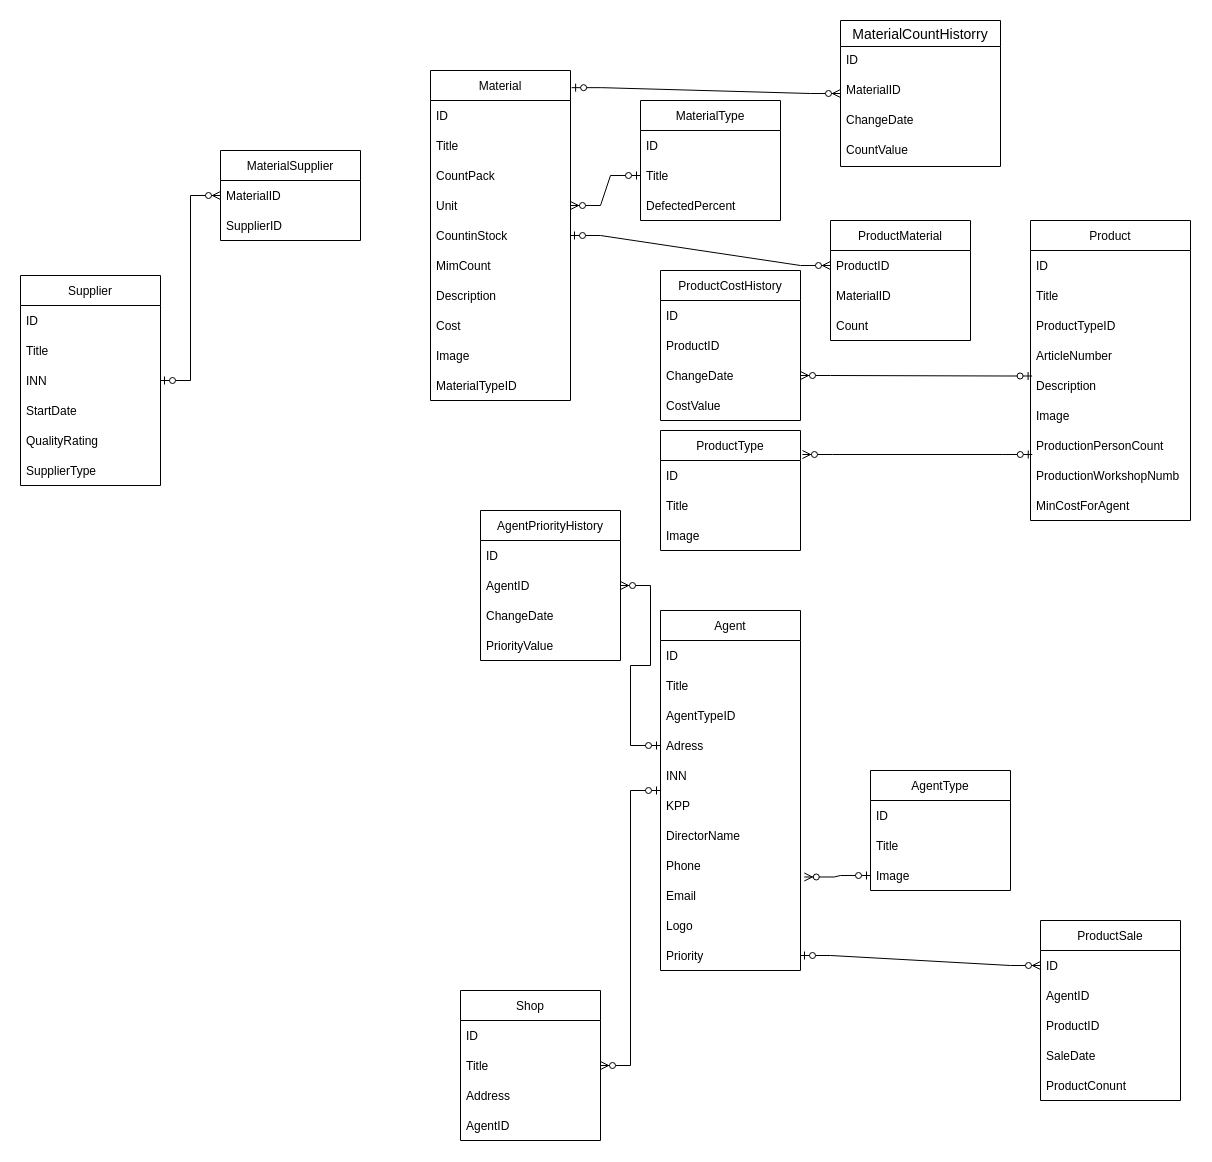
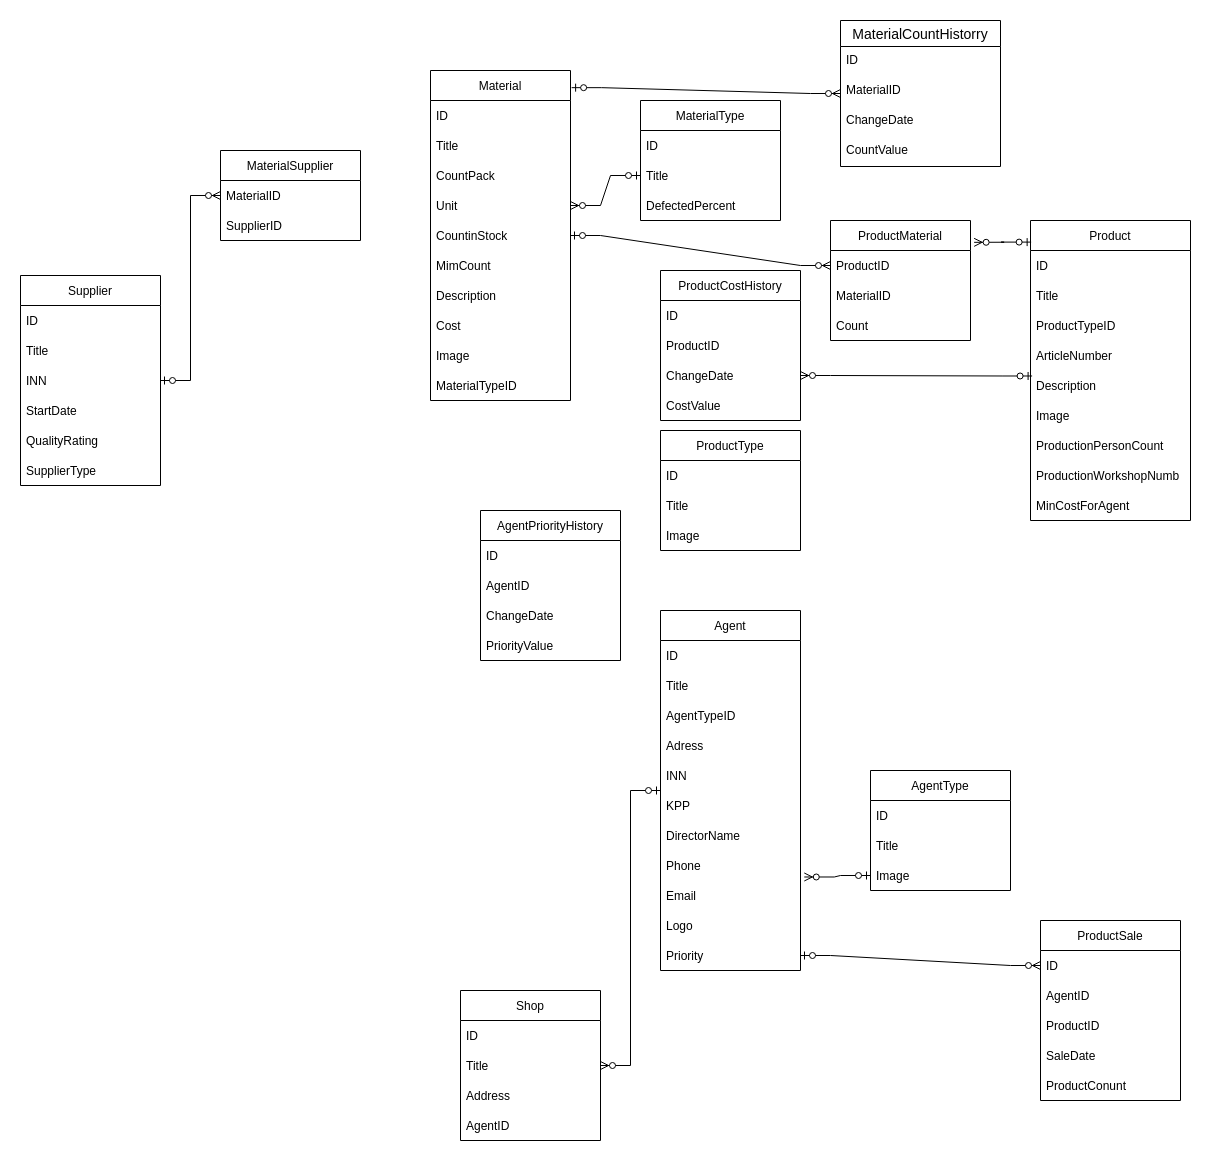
none -> (1002, 242)
(918, 455) -> none
(641, 666) -> none
